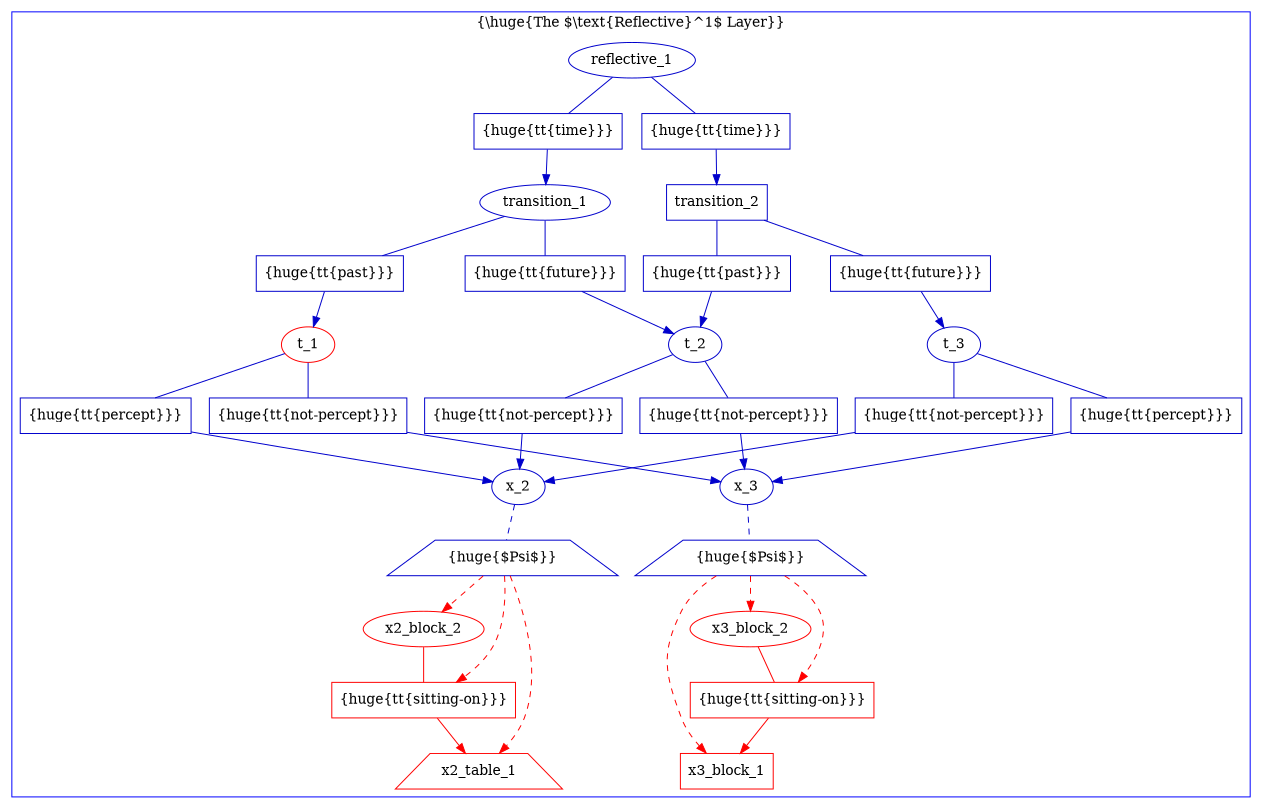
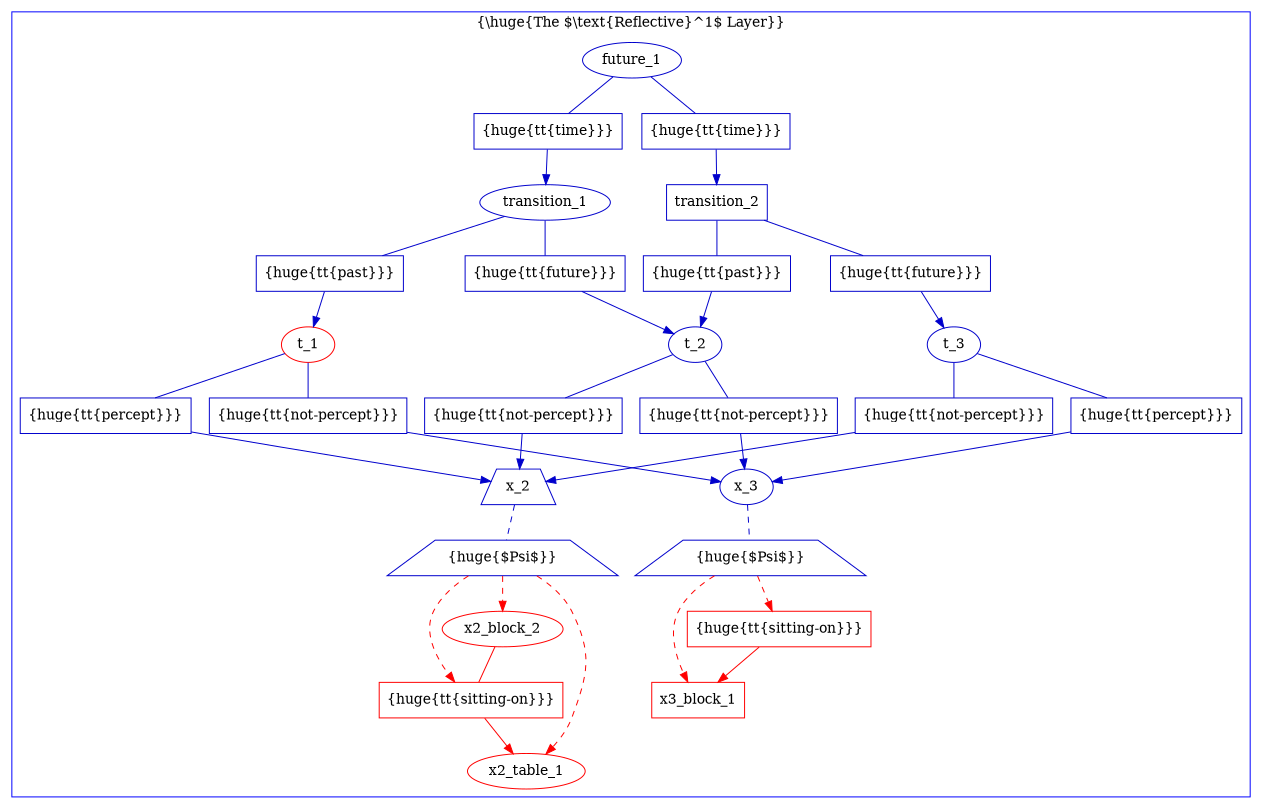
(632, 60) -> (632, 60)
(518, 487) -> (518, 487)
(750, 629) -> none
(479, 771) -> (526, 771)
